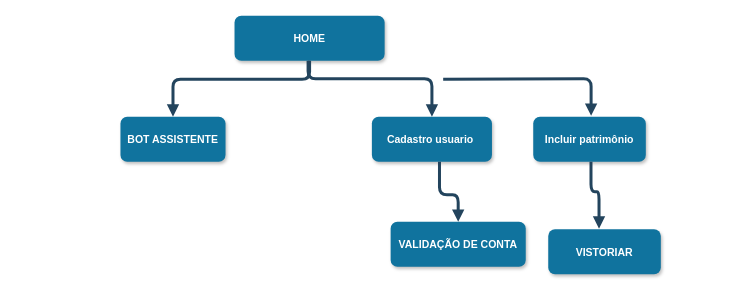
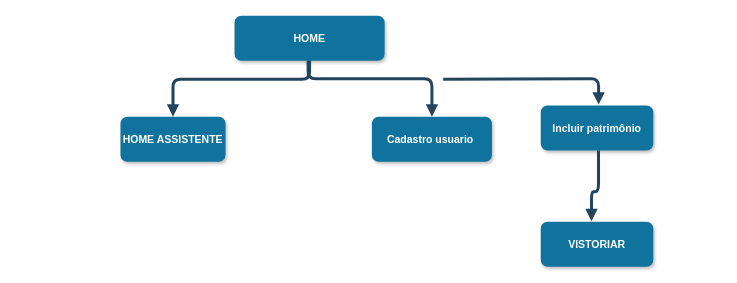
(589, 139) -> (597, 128)
(173, 140) -> (173, 140)
(440, 192) -> none
(458, 244) -> none
(604, 252) -> (597, 244)
